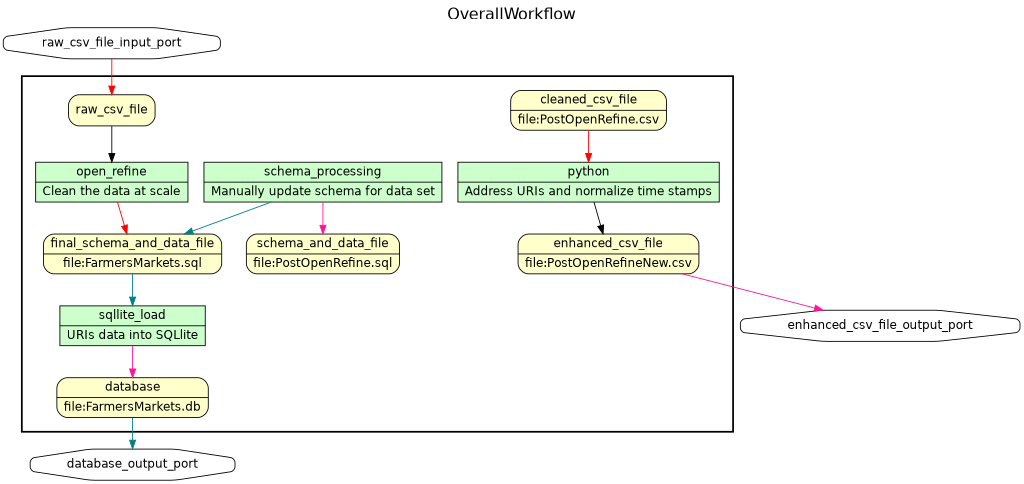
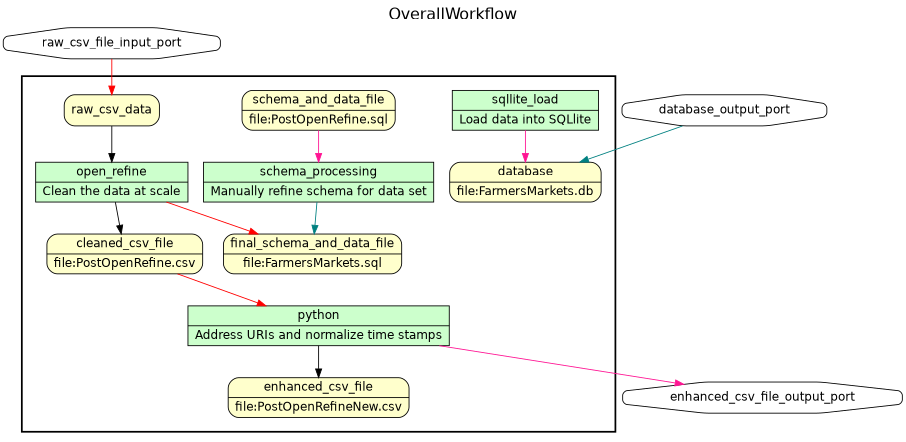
(112, 110) -> (112, 110)
(323, 192) -> (319, 192)
none -> (117, 214)
(323, 214) -> (319, 142)
(133, 285) -> none
(748, 291) -> (557, 364)
(133, 335) -> (525, 120)
(133, 429) -> (635, 143)
